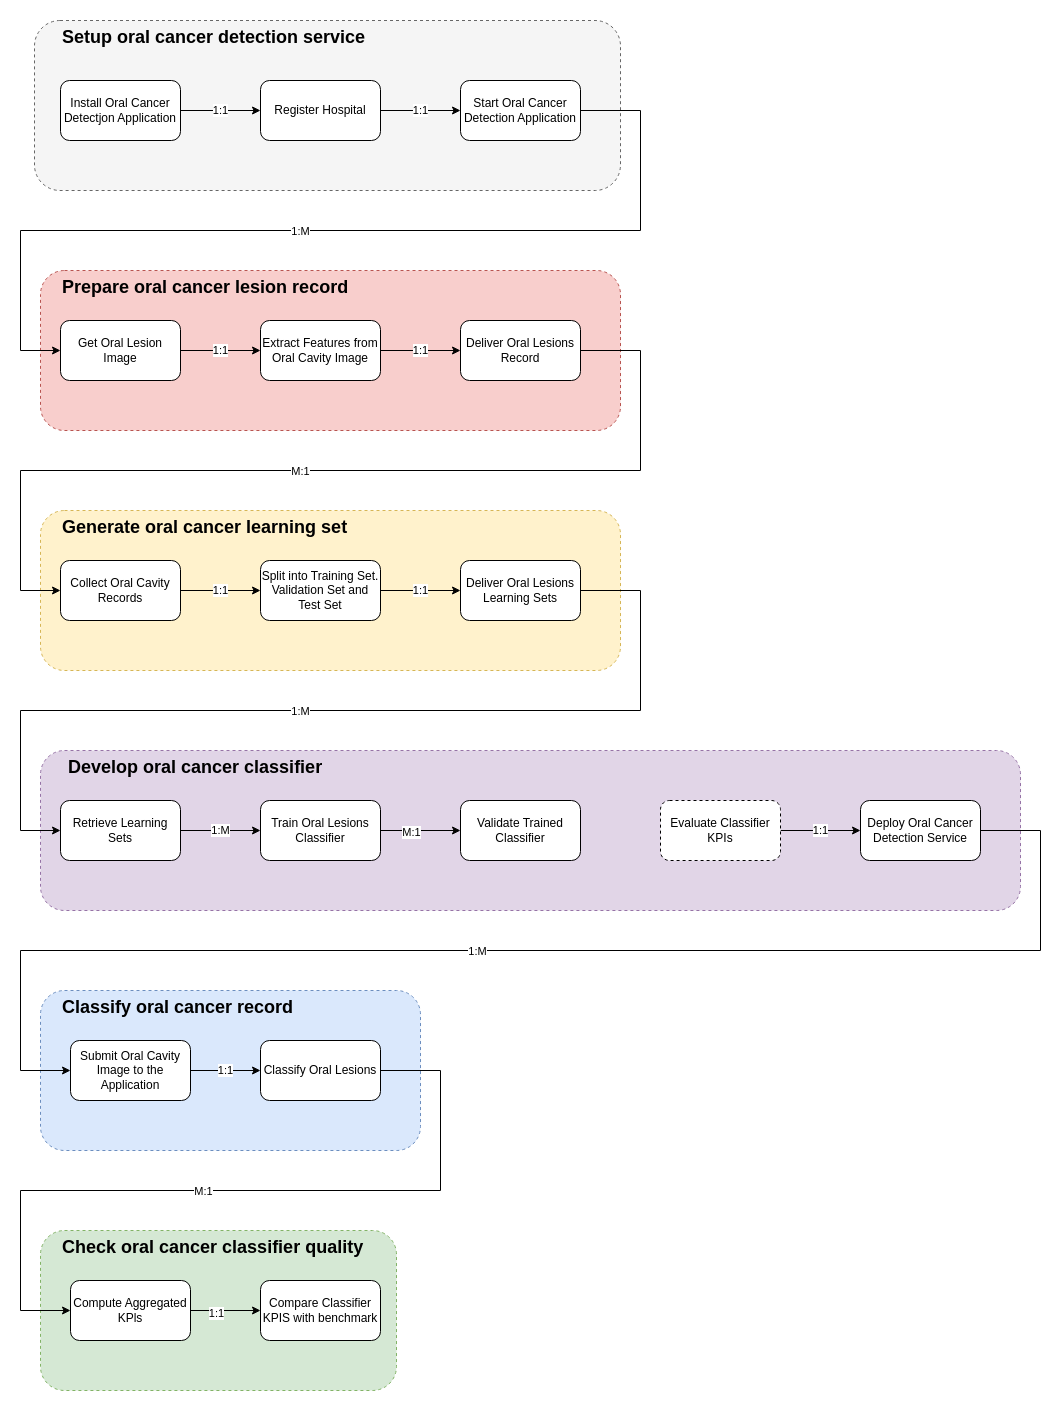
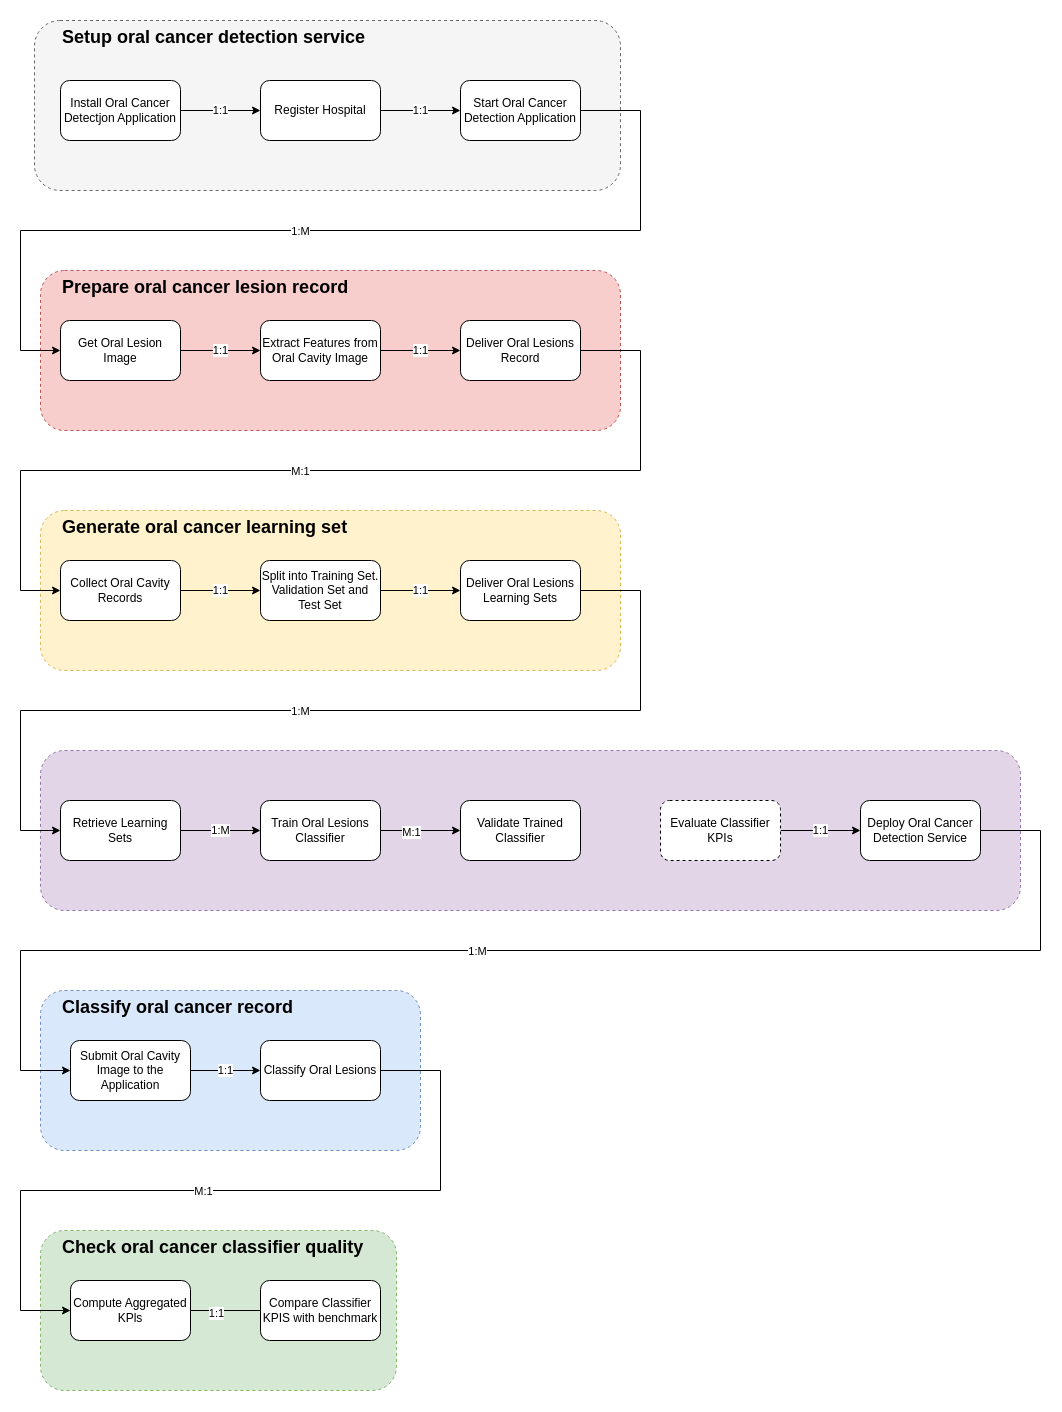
(302, 766) -> none
(252, 1311) -> (255, 1311)
